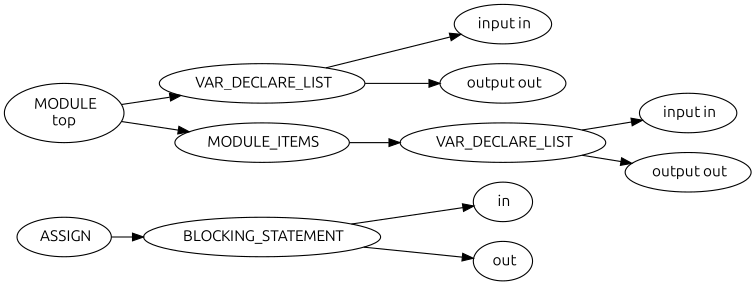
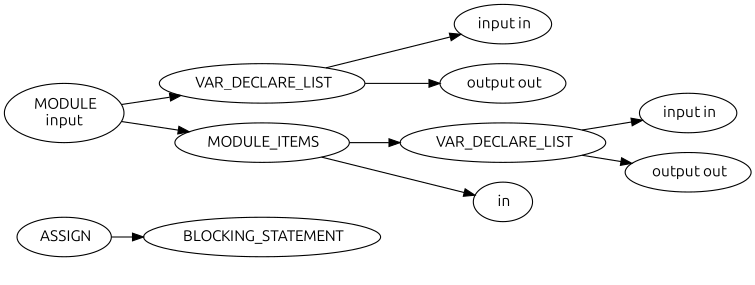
(64, 121) -> (64, 121)
(407, 216) -> (393, 175)
(503, 261) -> none
